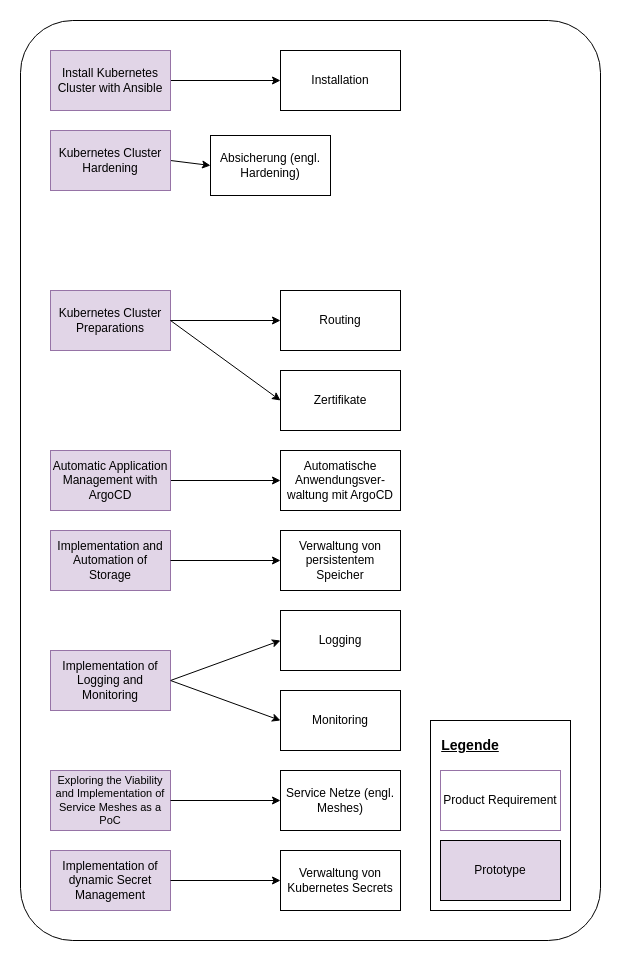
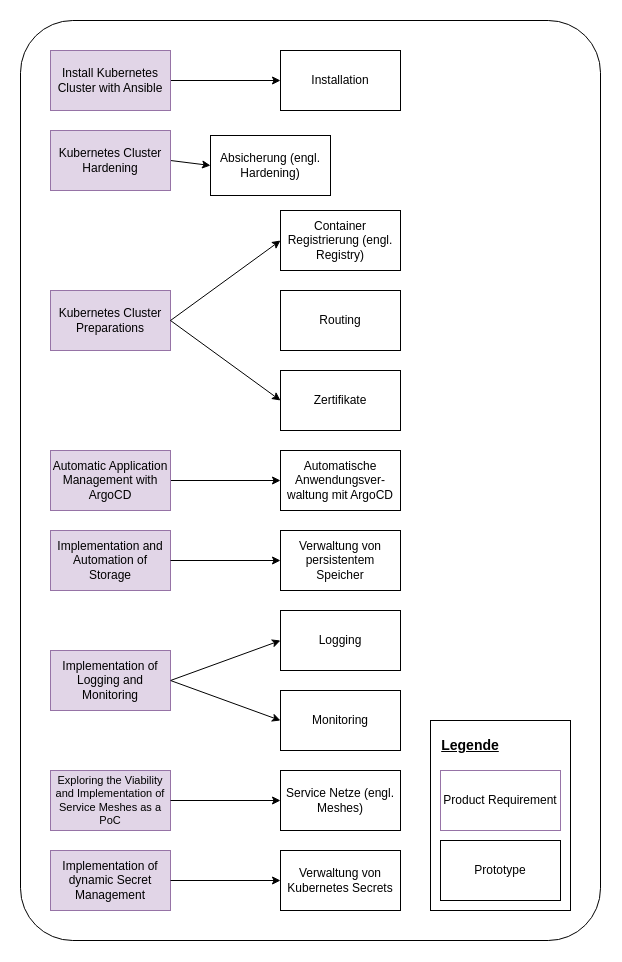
none -> (341, 241)
none -> (224, 281)
(223, 321) -> none
(501, 871) -> (501, 871)
